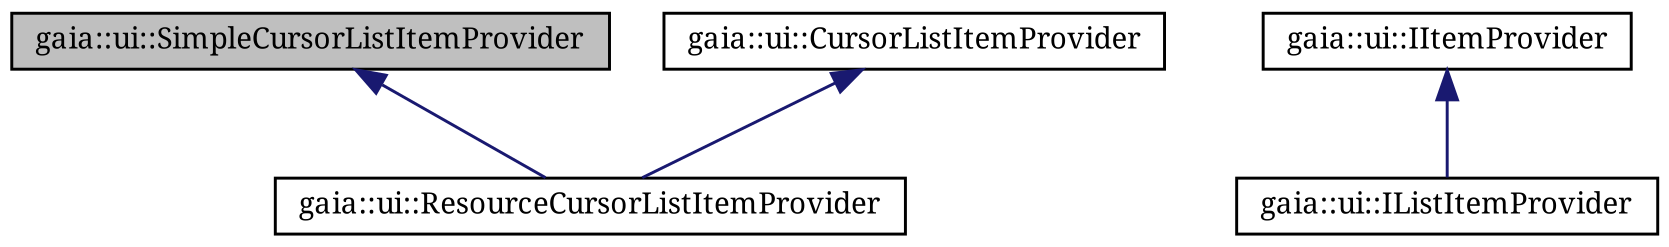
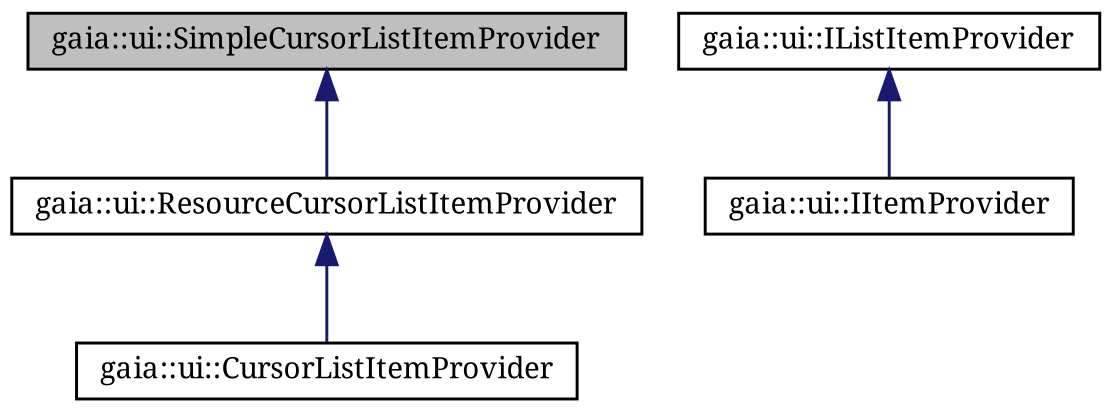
(739, 130) -> (327, 304)
(1447, 139) -> (889, 139)
